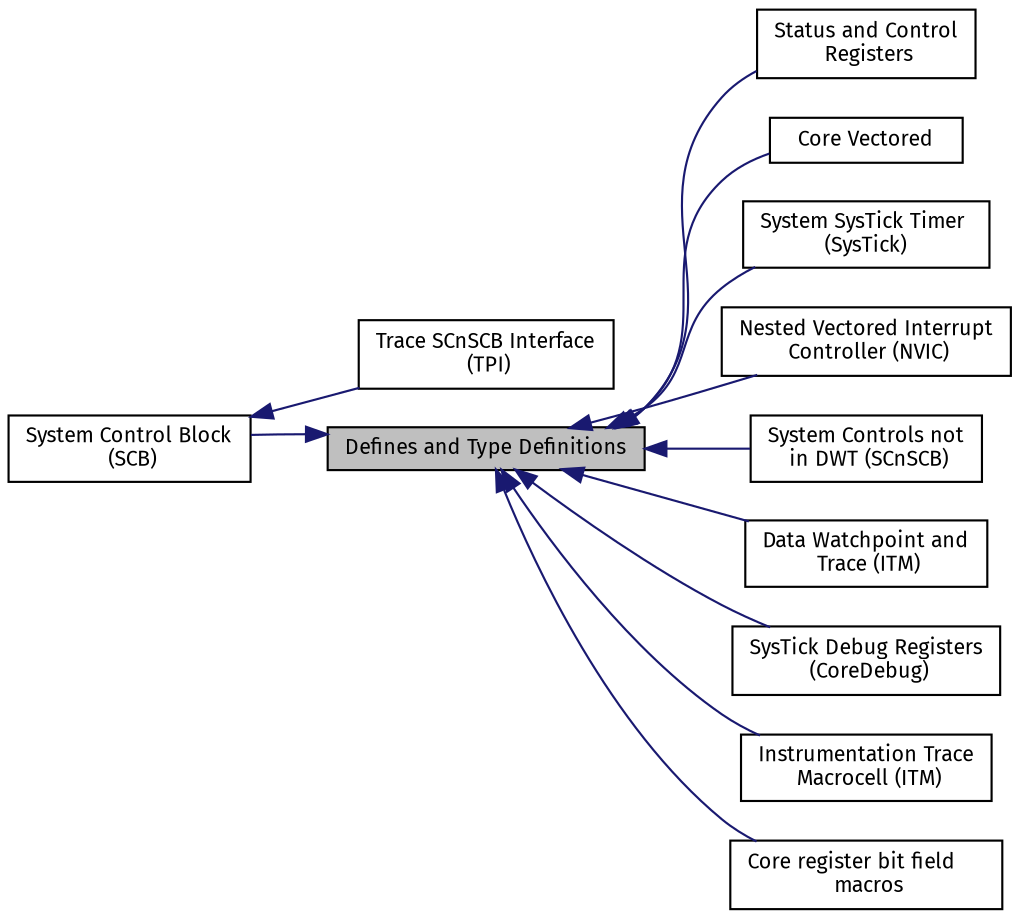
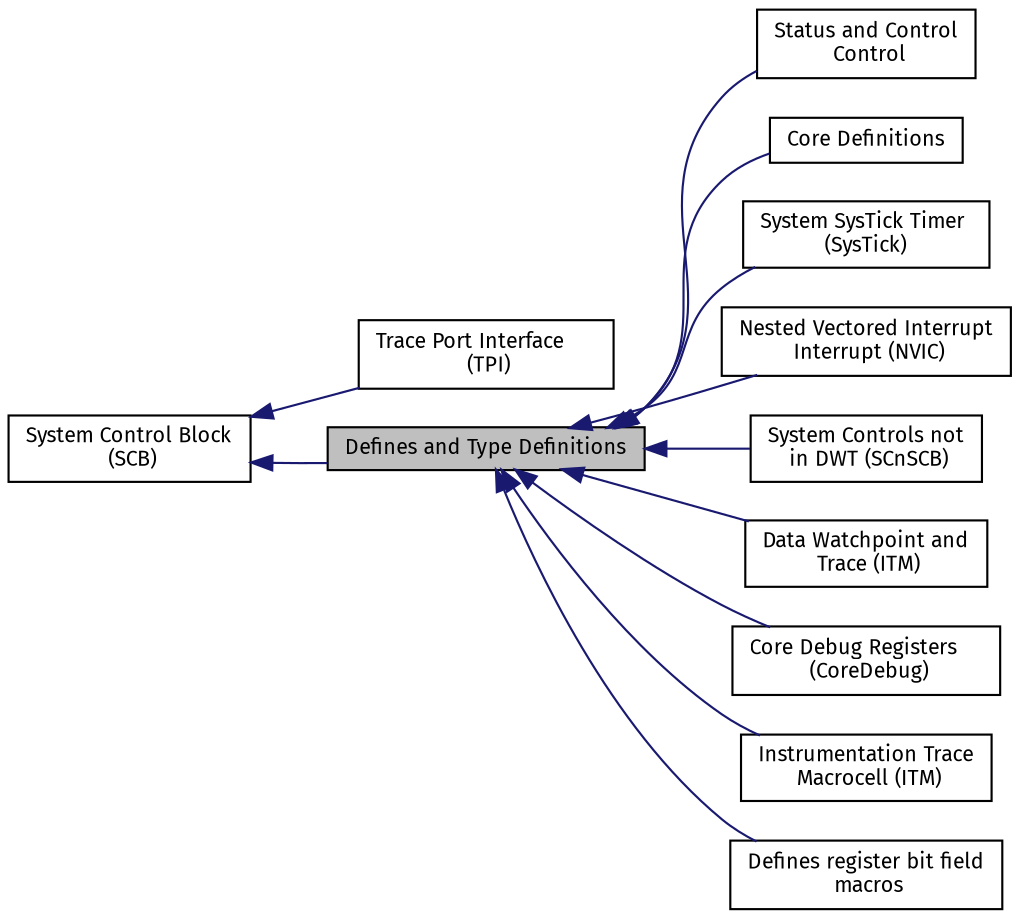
(866, 44) -> (866, 44)
(866, 140) -> (866, 140)
(866, 342) -> (866, 342)
(486, 354) -> (486, 354)
(278, 434) -> (300, 463)
(866, 661) -> (866, 661)
(866, 875) -> (866, 875)
